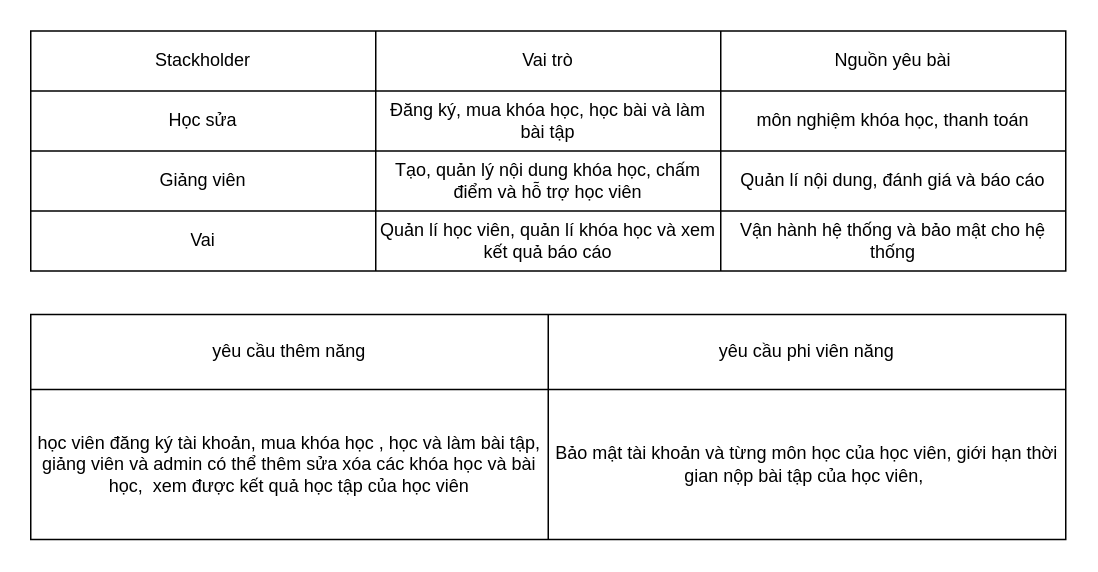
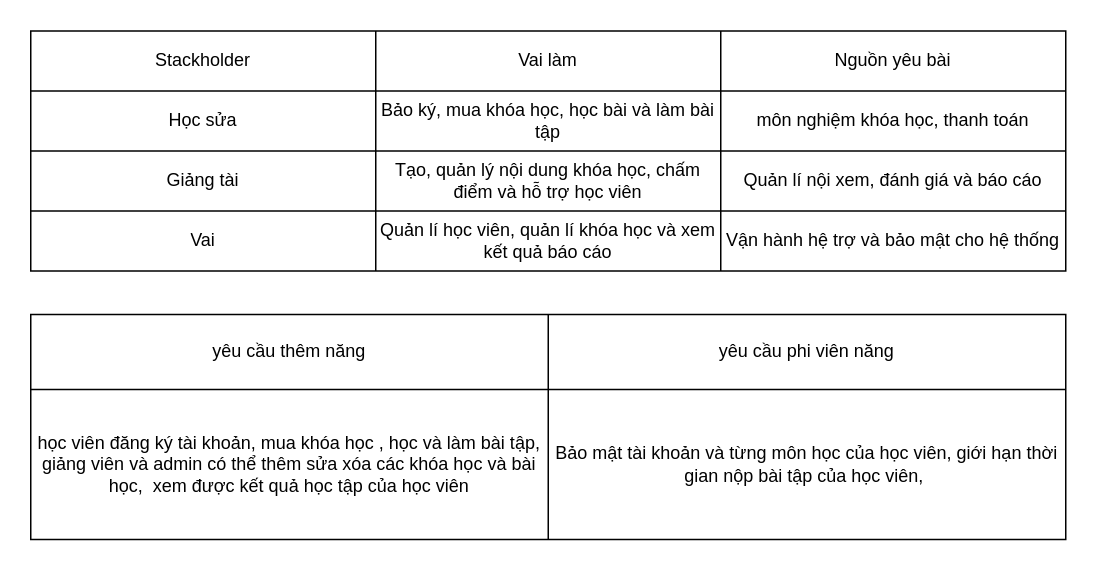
(548, 61) -> (548, 61)
(548, 121) -> (548, 121)
(203, 181) -> (203, 181)
(893, 181) -> (893, 181)
(893, 241) -> (893, 241)
